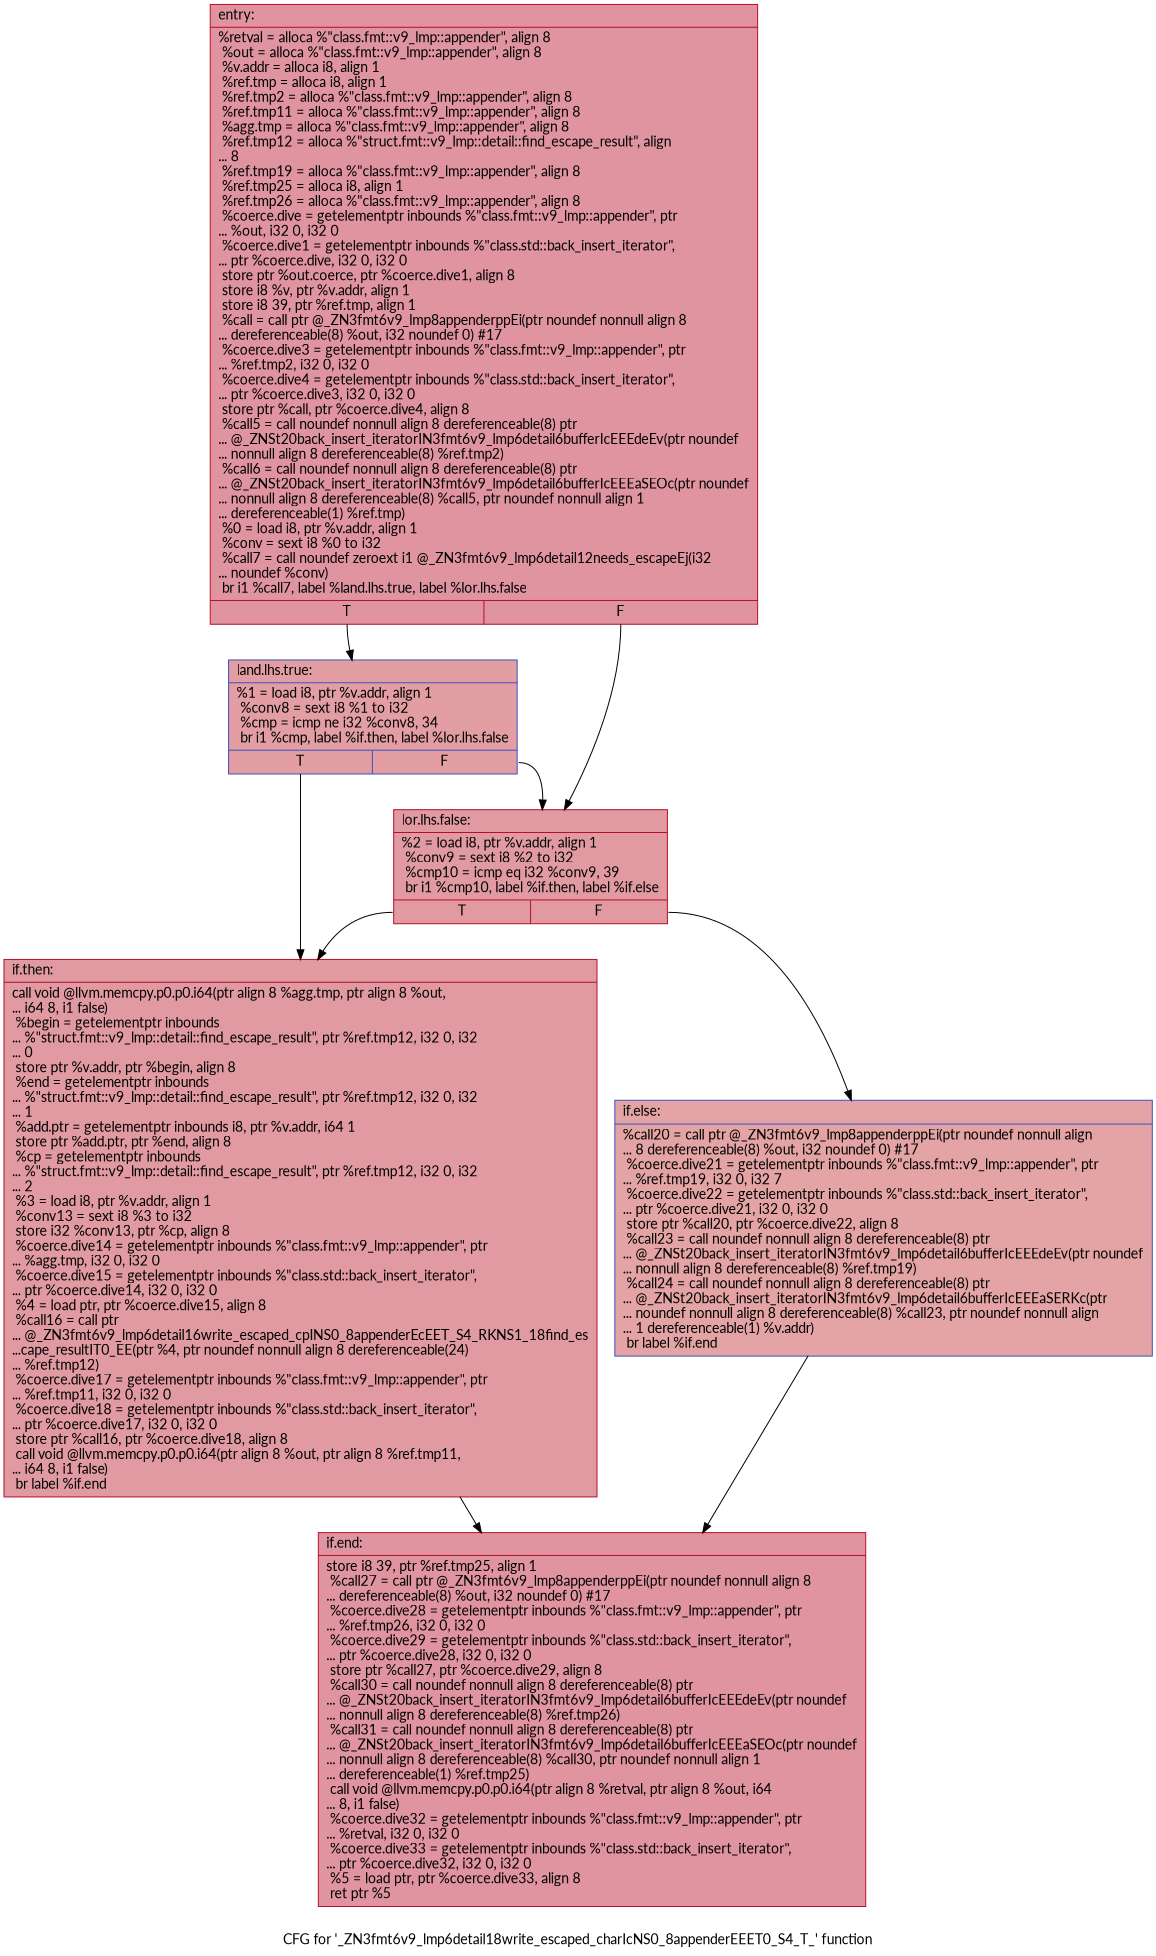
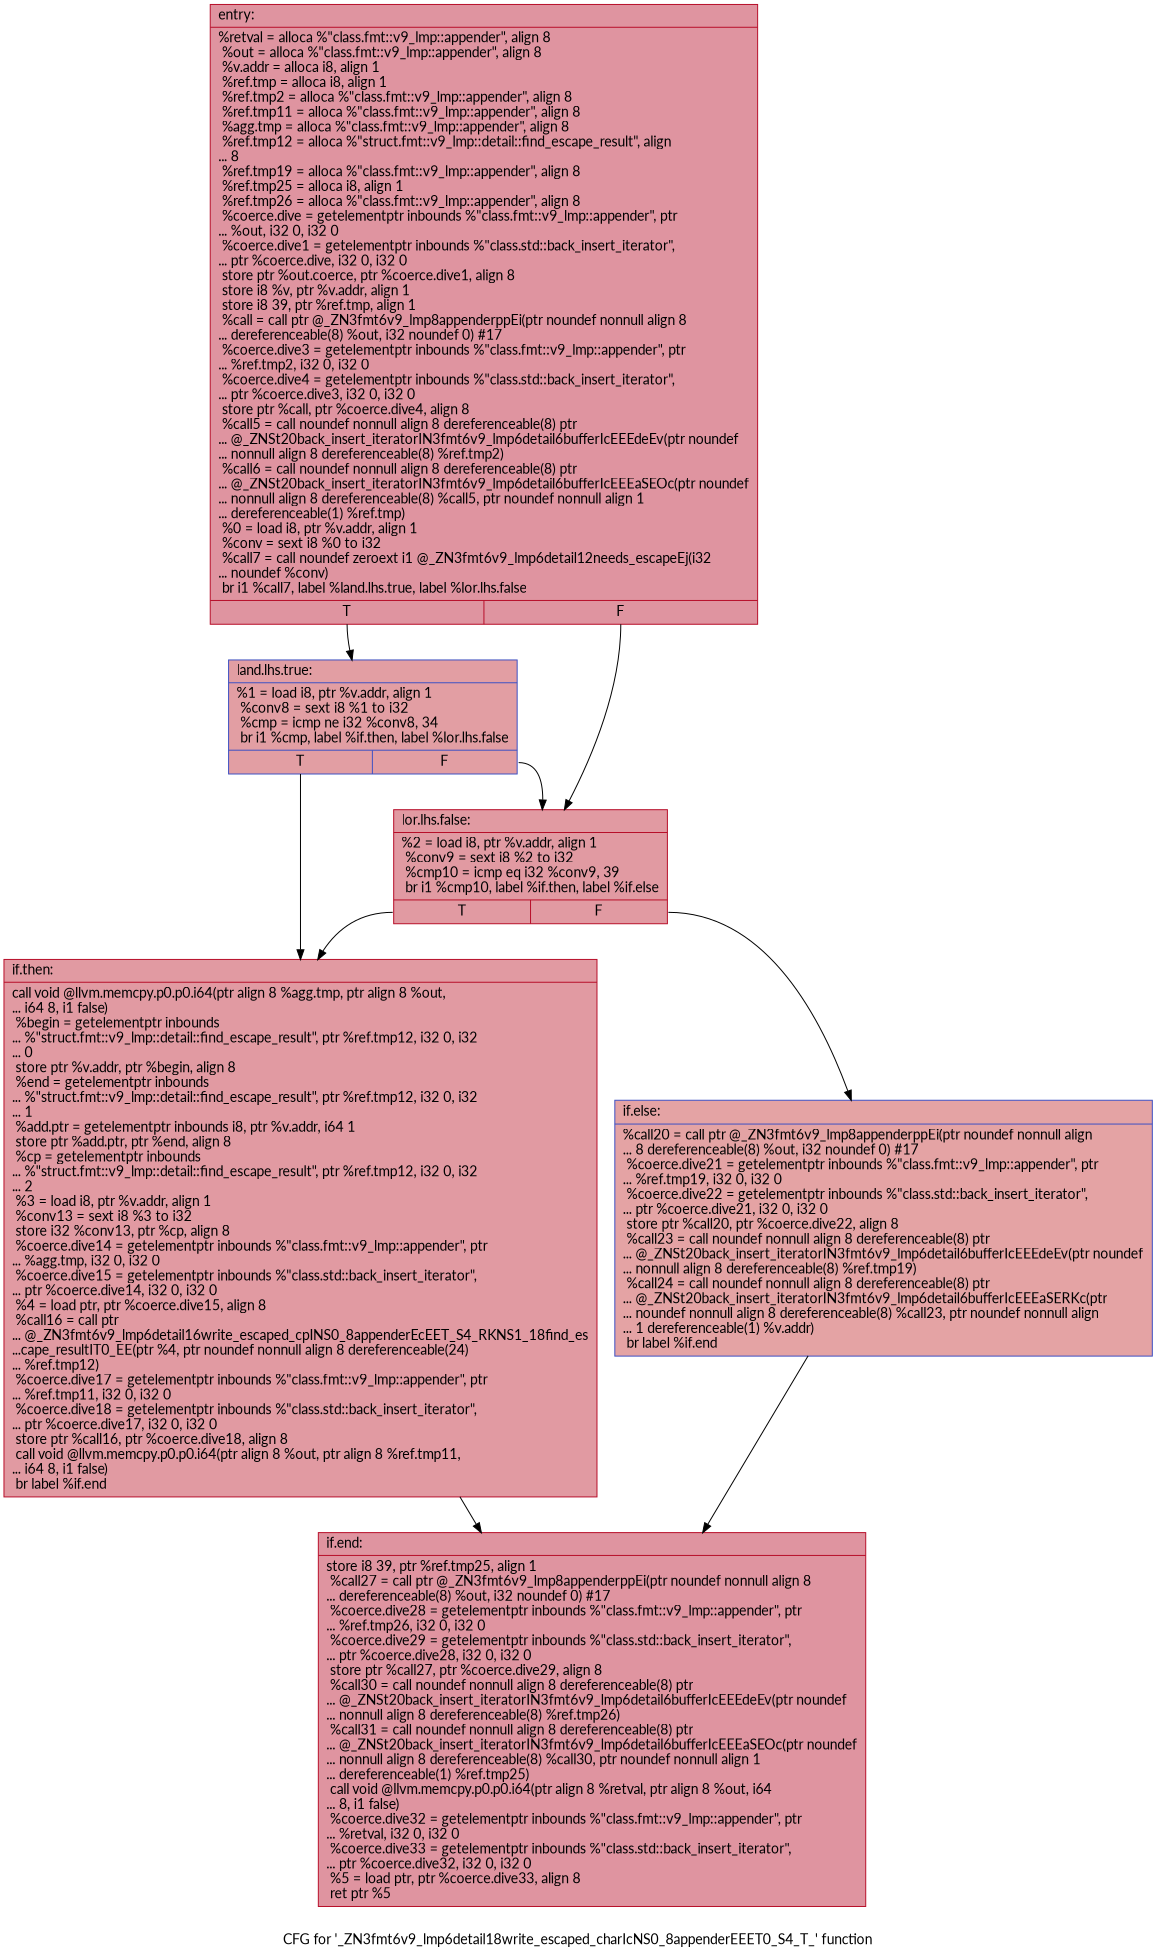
(703, 1180) -> (703, 1180)
